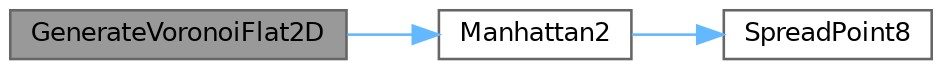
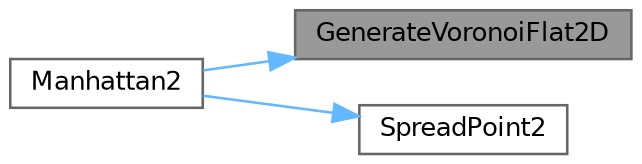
(380, 35) -> (236, 66)
(828, 35) -> (463, 130)
